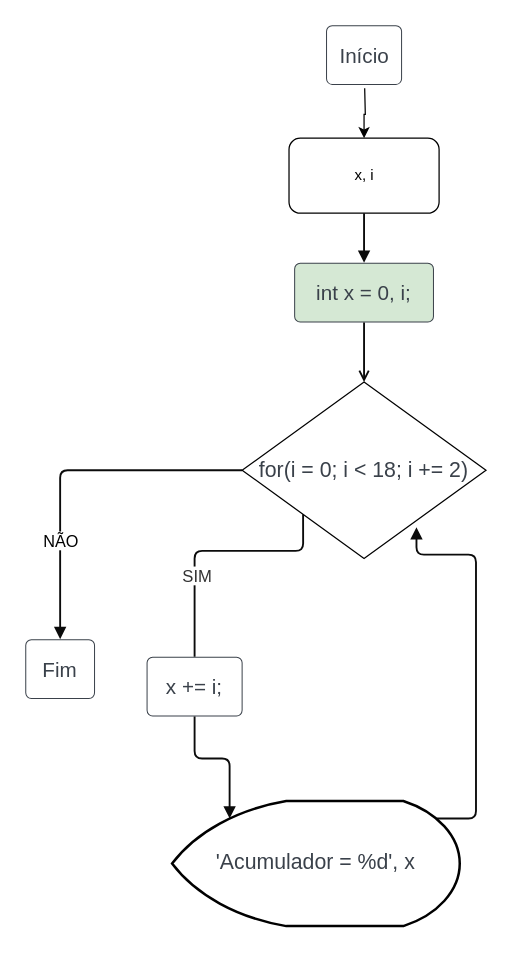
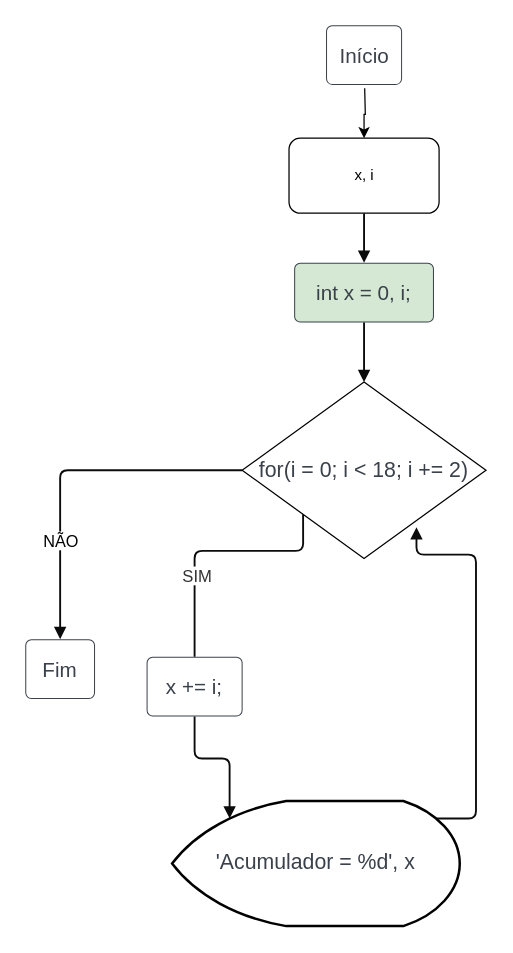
(364, 372) -> (364, 369)
